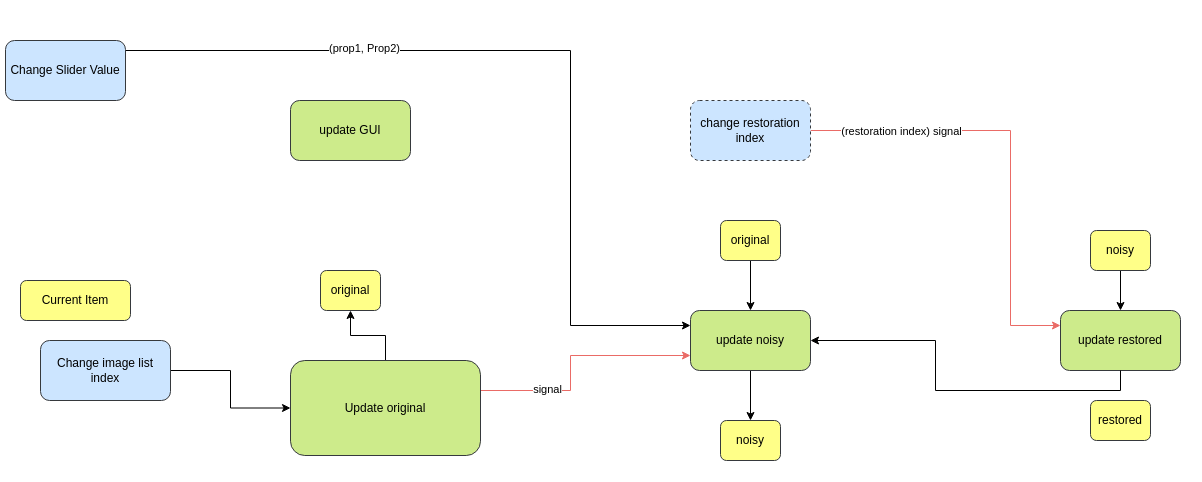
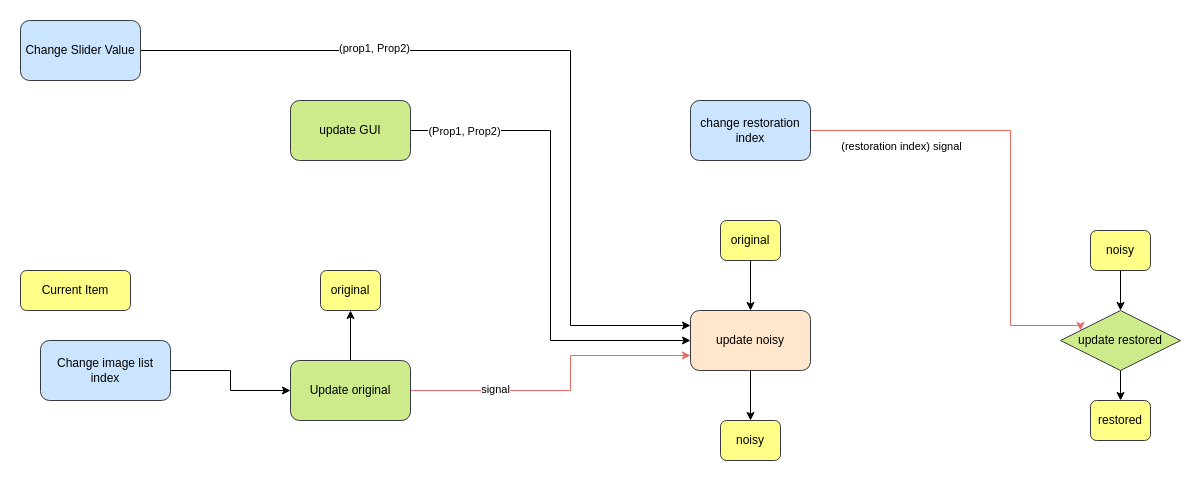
(66, 71) -> (81, 51)
(751, 131) -> (751, 131)
none -> (551, 232)
(76, 301) -> (76, 291)
(751, 341) -> (751, 341)
(1121, 341) -> (1121, 341)
(946, 391) -> (1121, 391)
(386, 408) -> (351, 391)
